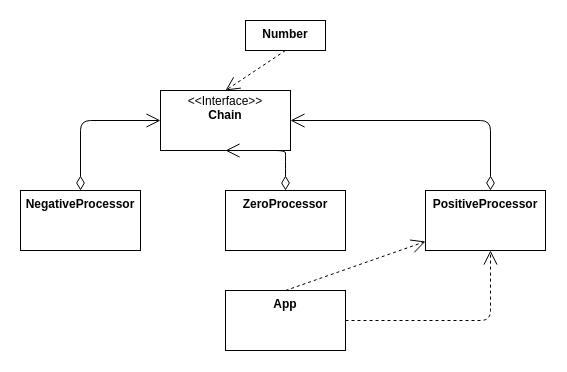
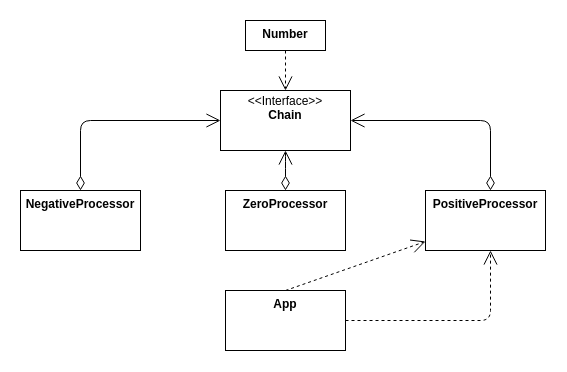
(226, 121) -> (286, 121)
